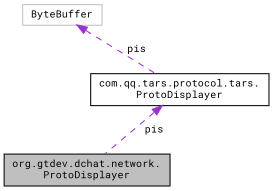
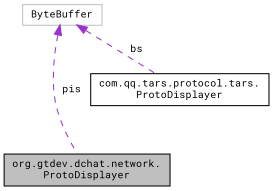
(134, 49) -> (134, 49)
(129, 133) -> (55, 97)
